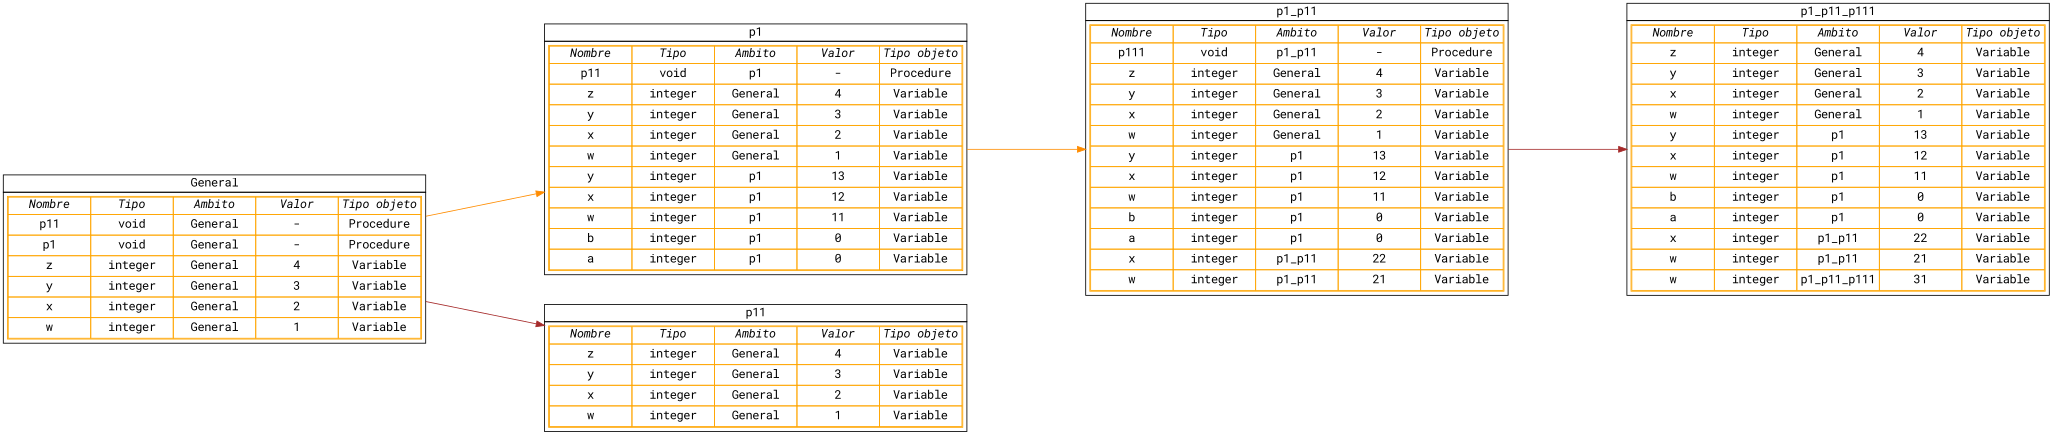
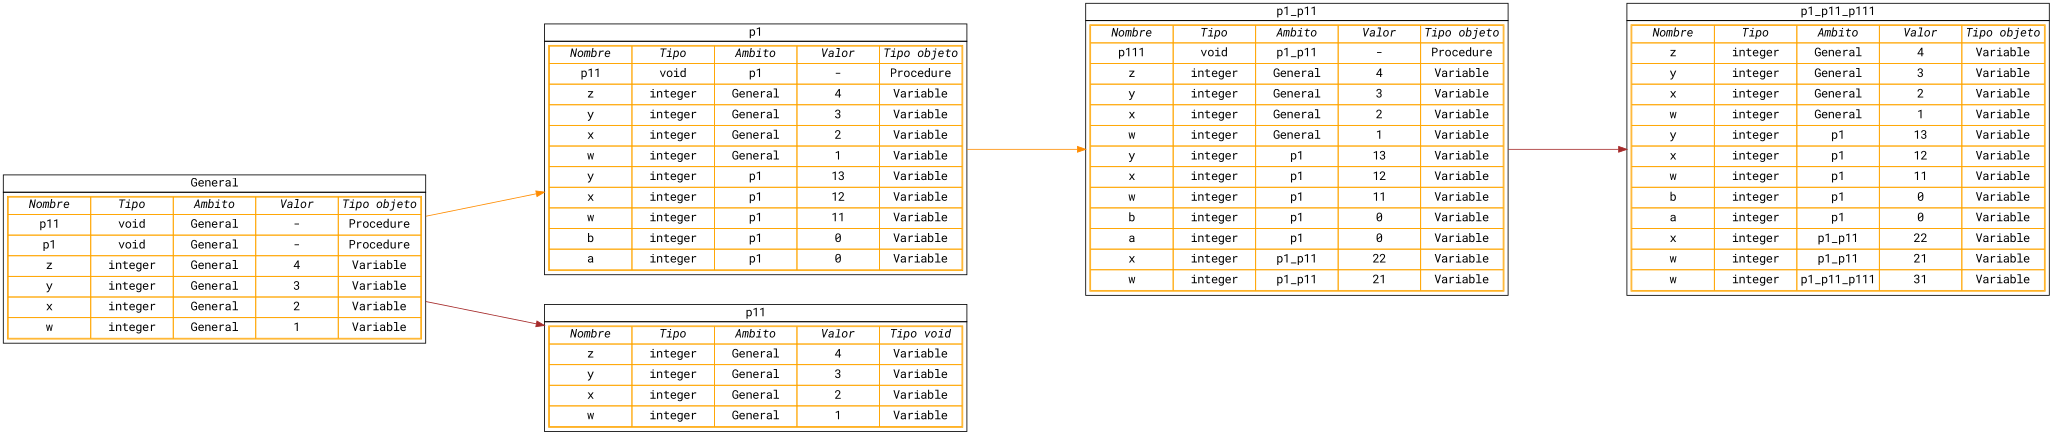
(921, 334) -> (921, 334)
